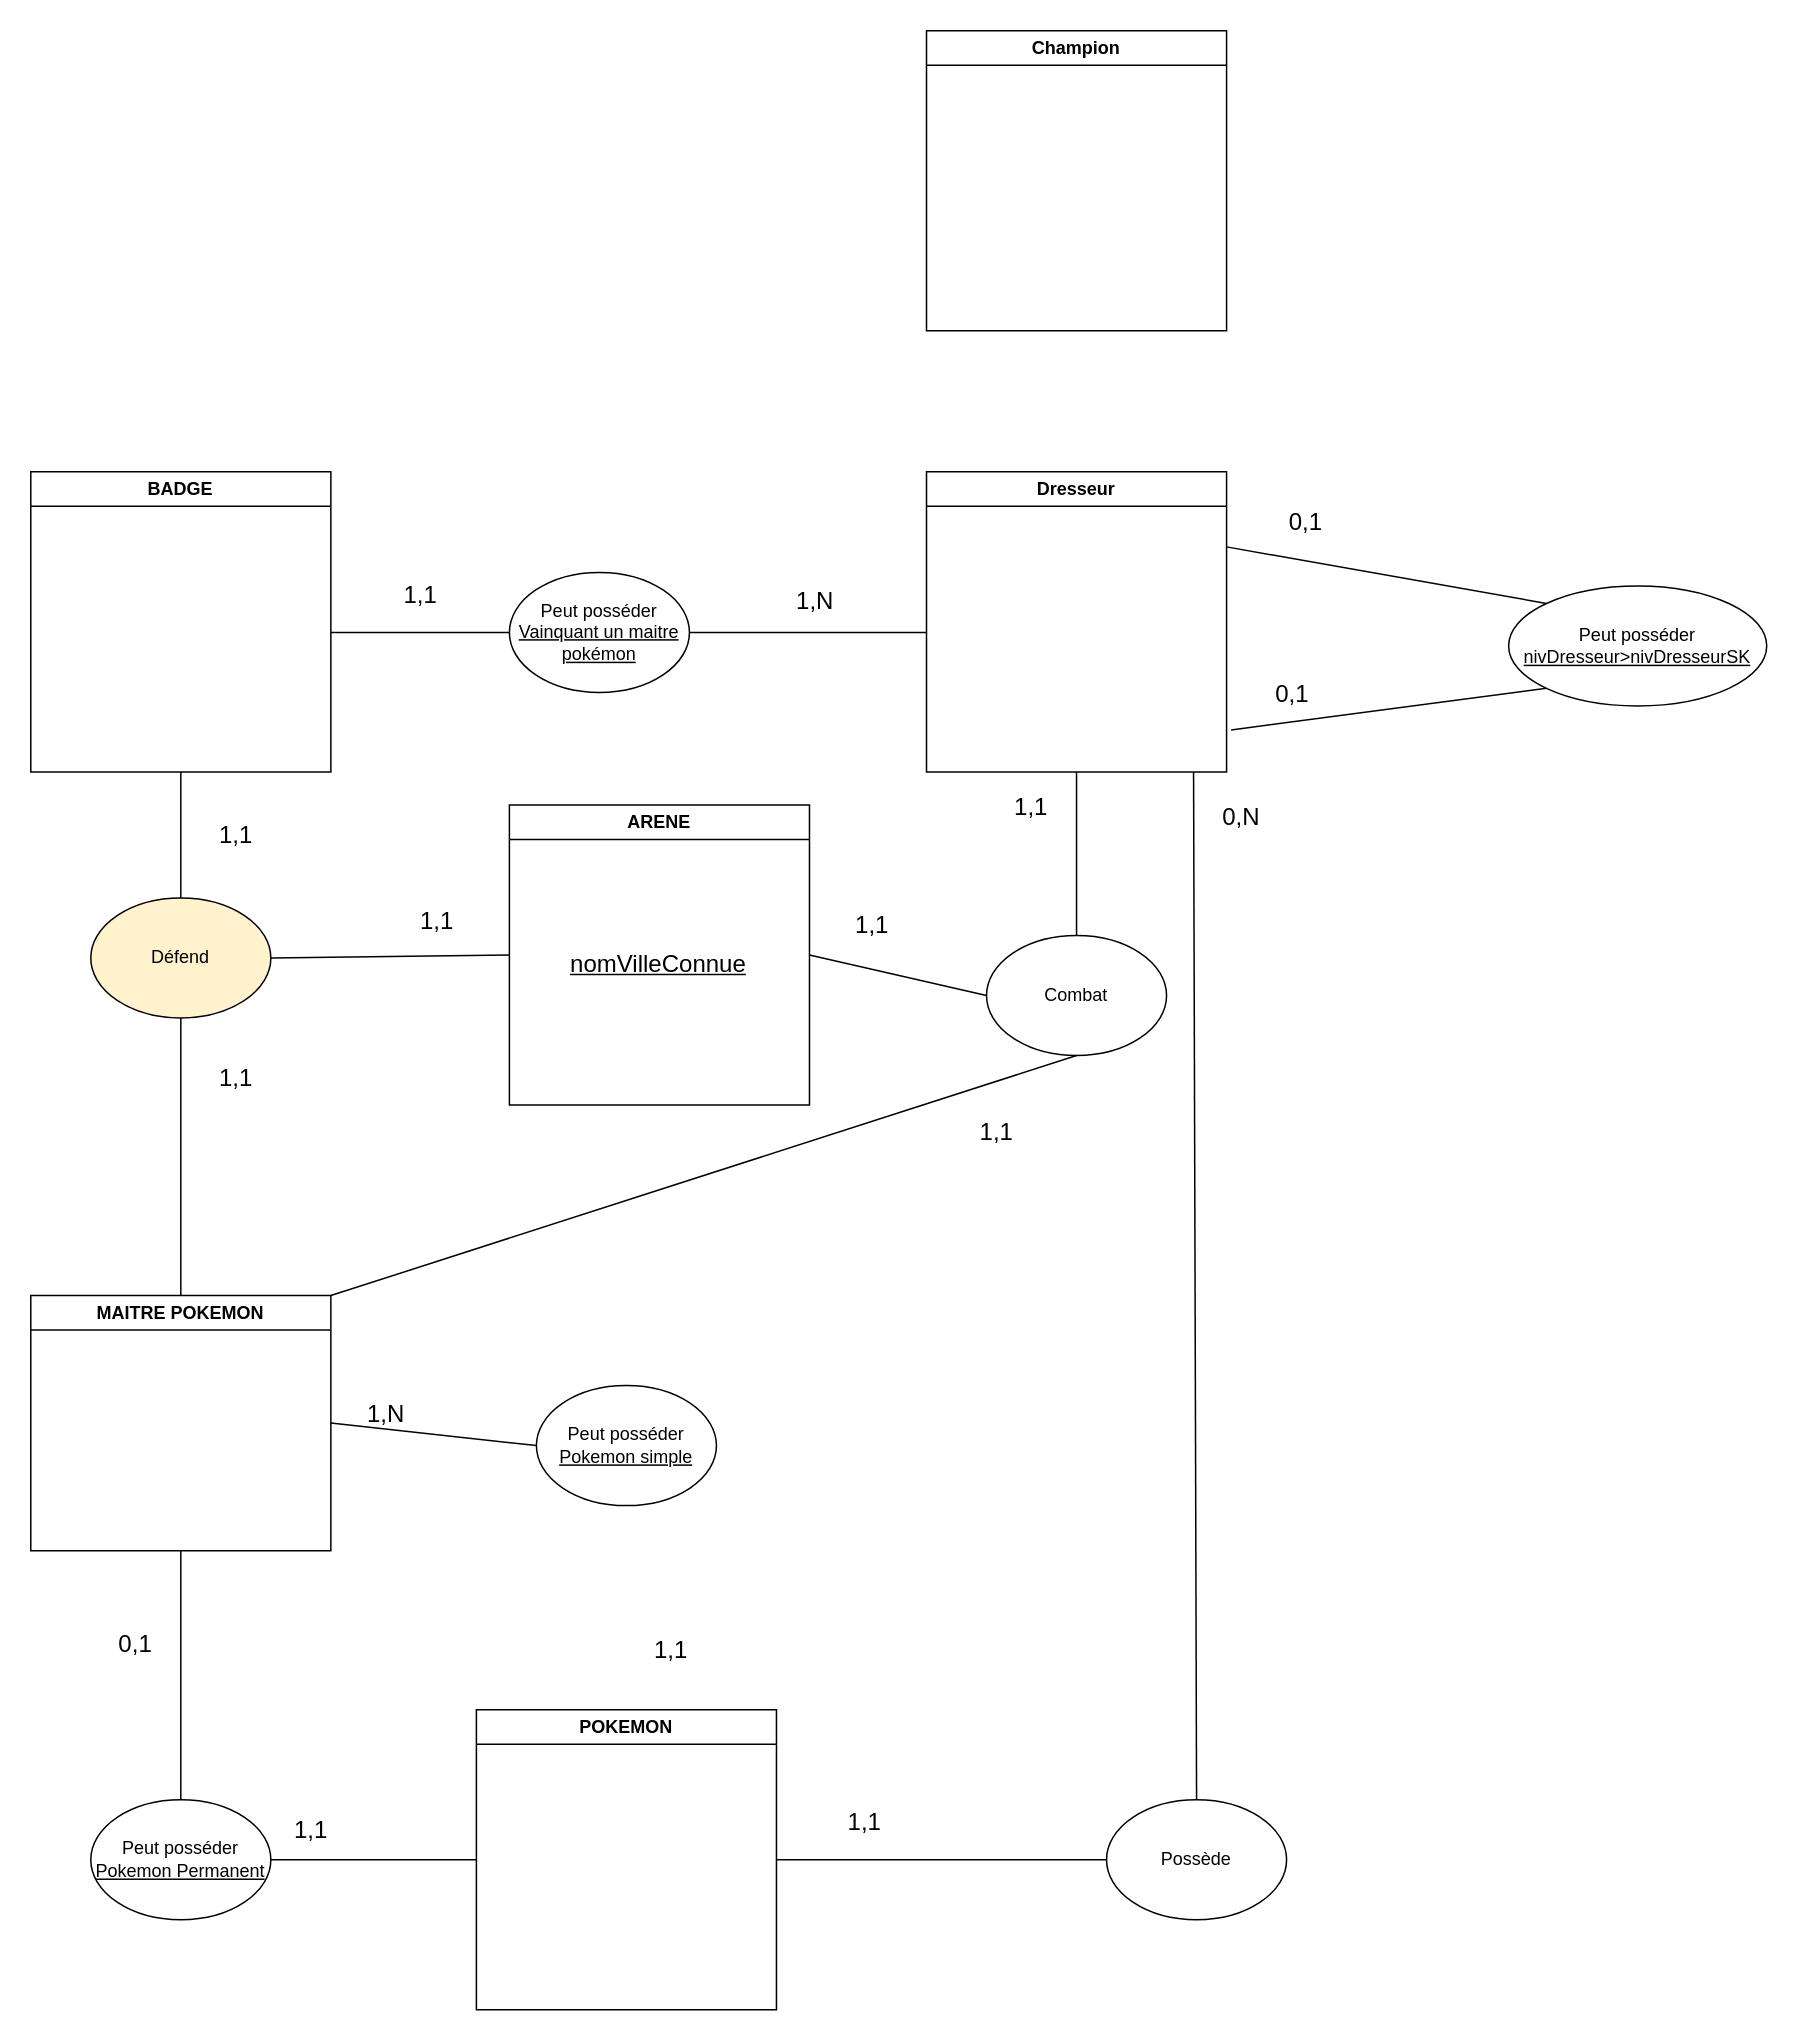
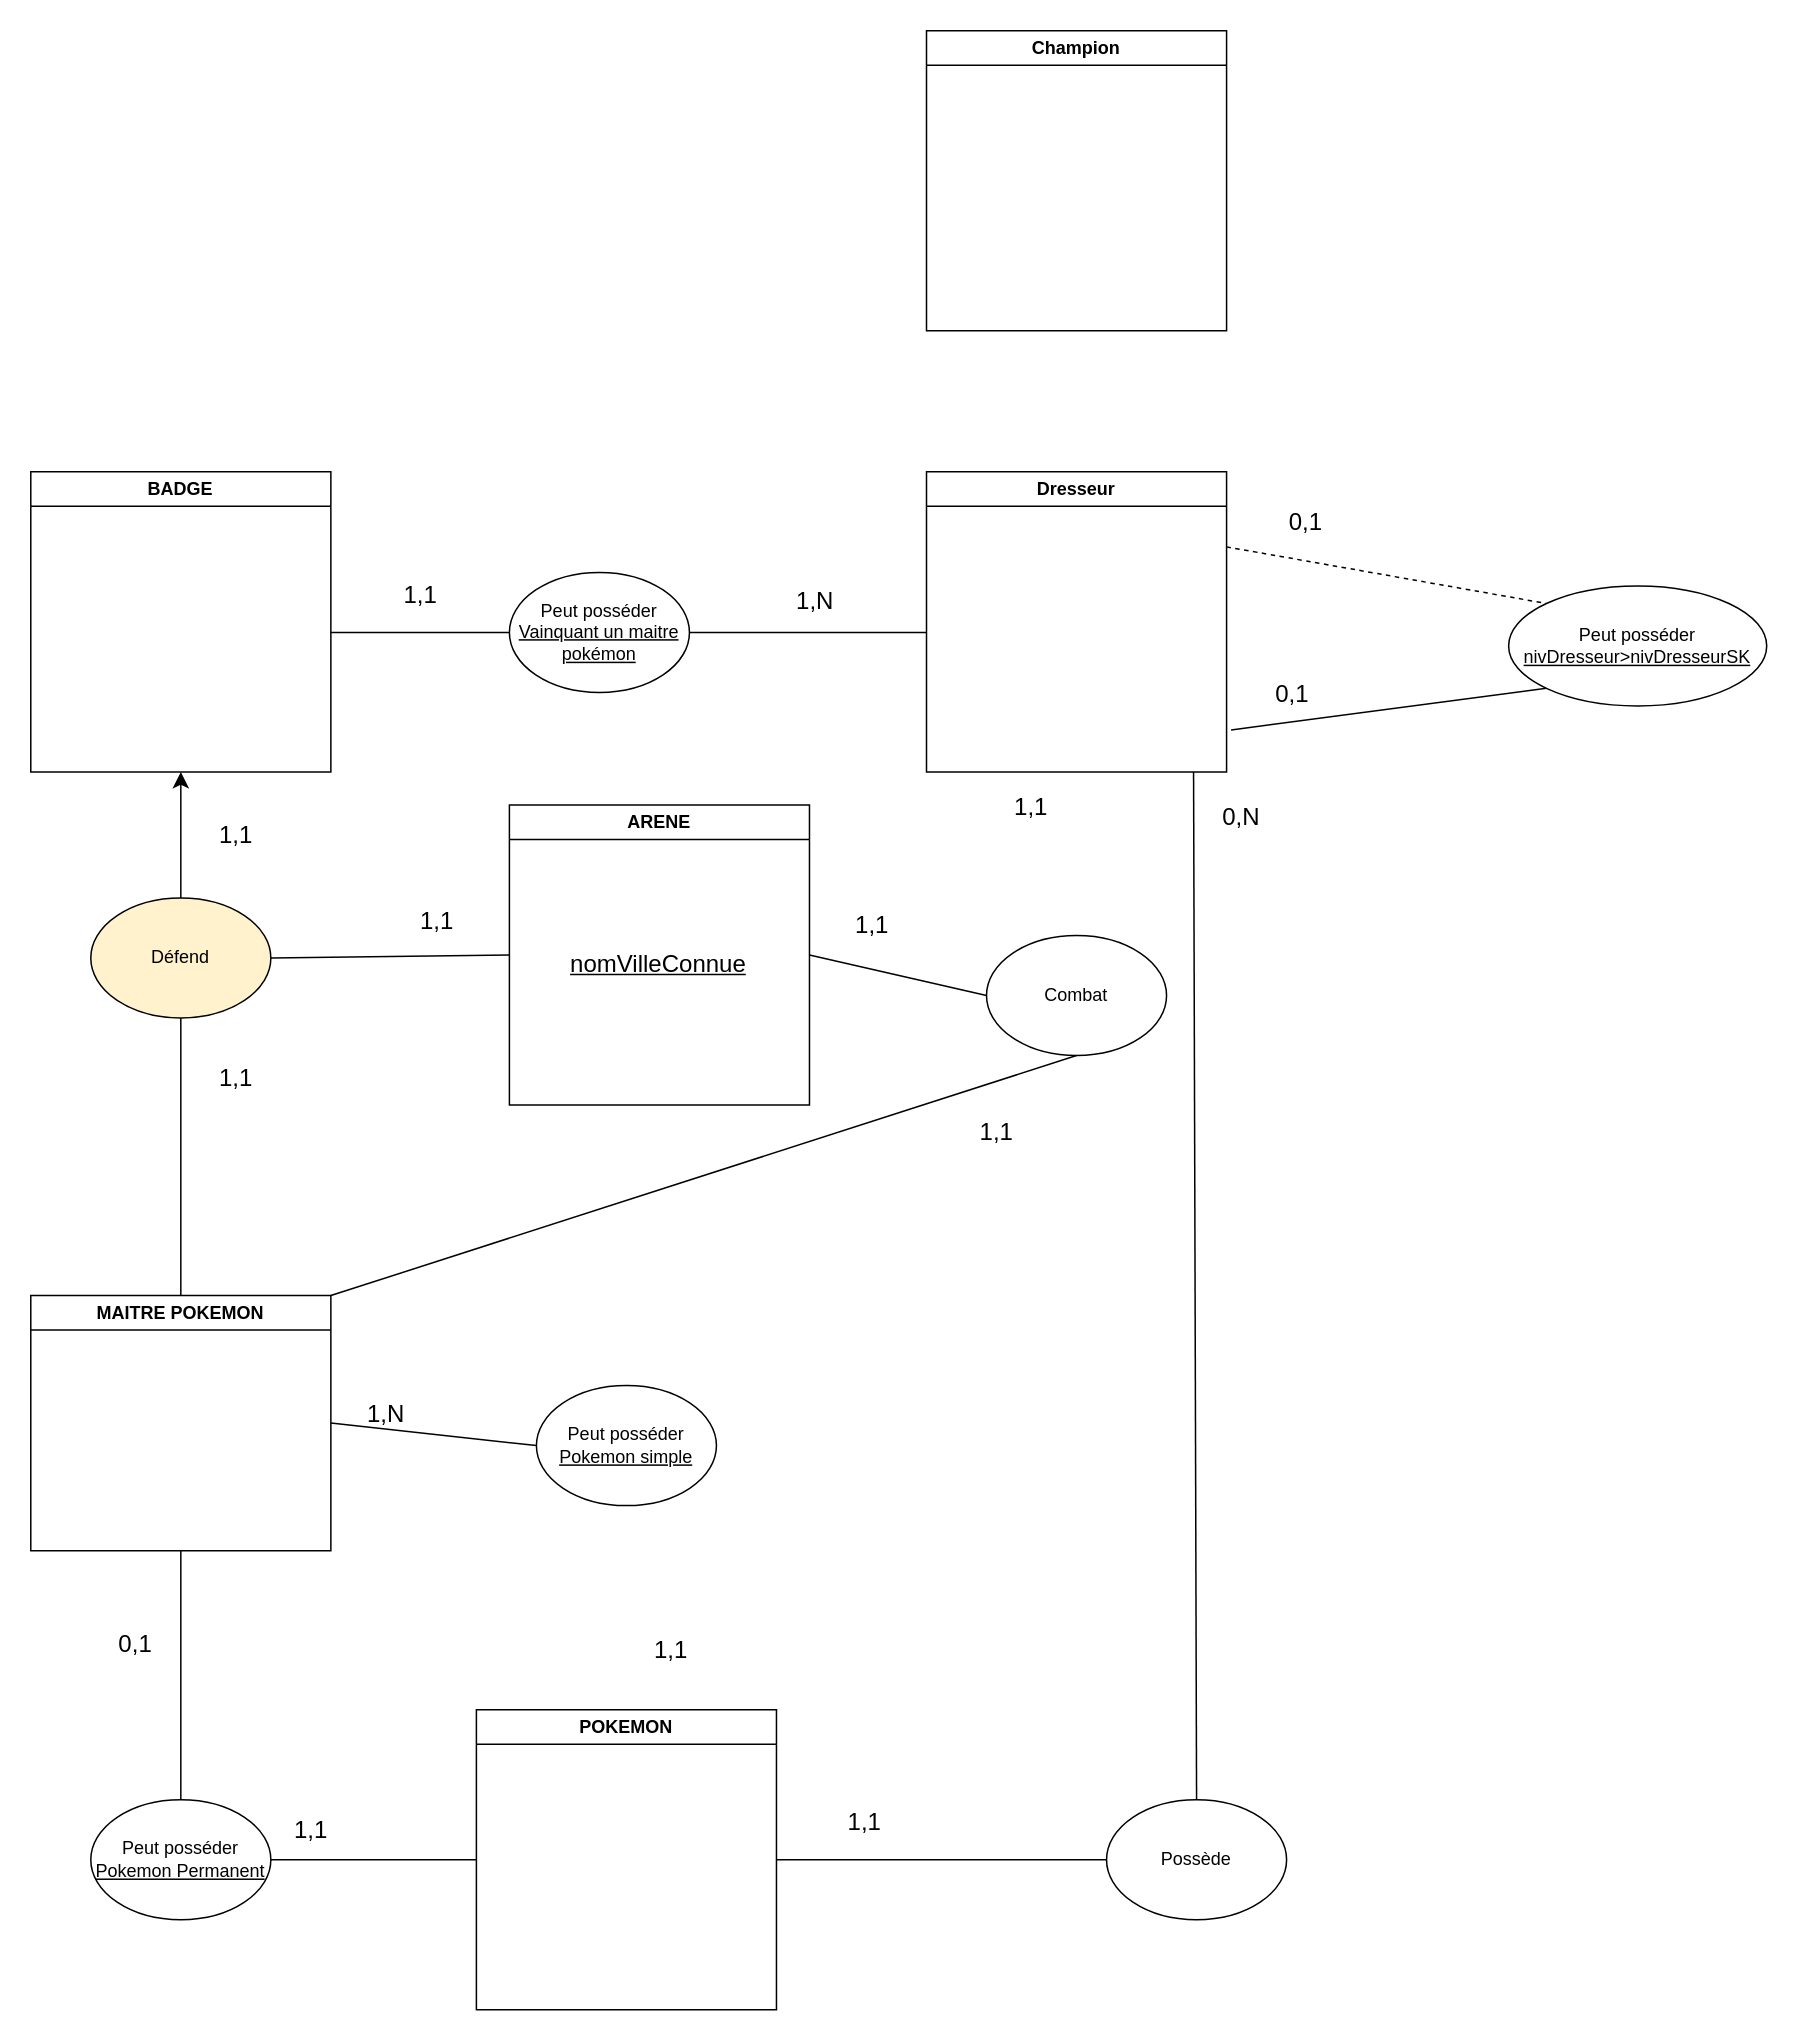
(1388, 575) -> (1388, 575)
(181, 781) -> (181, 786)
(1076, 853) -> none
